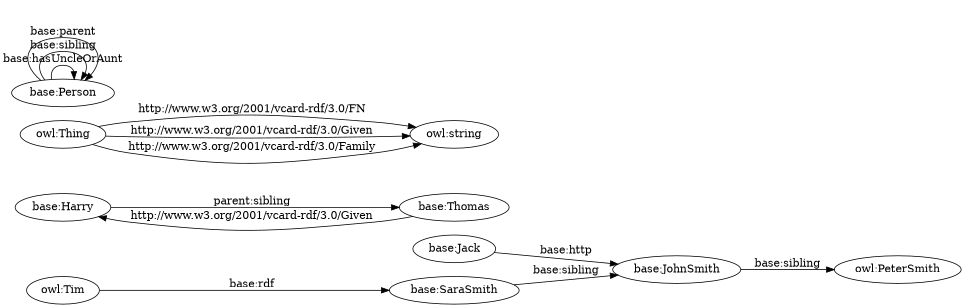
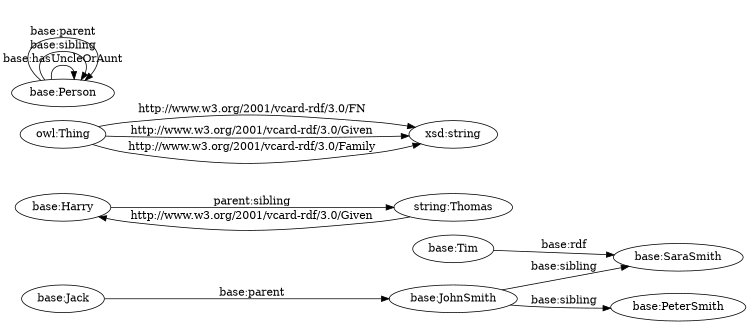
(454, 134) -> (453, 134)
(454, 207) -> (453, 207)
(566, 251) -> (252, 293)
(898, 270) -> (678, 307)
(562, 280) -> (562, 279)
(63, 290) -> (453, 249)
